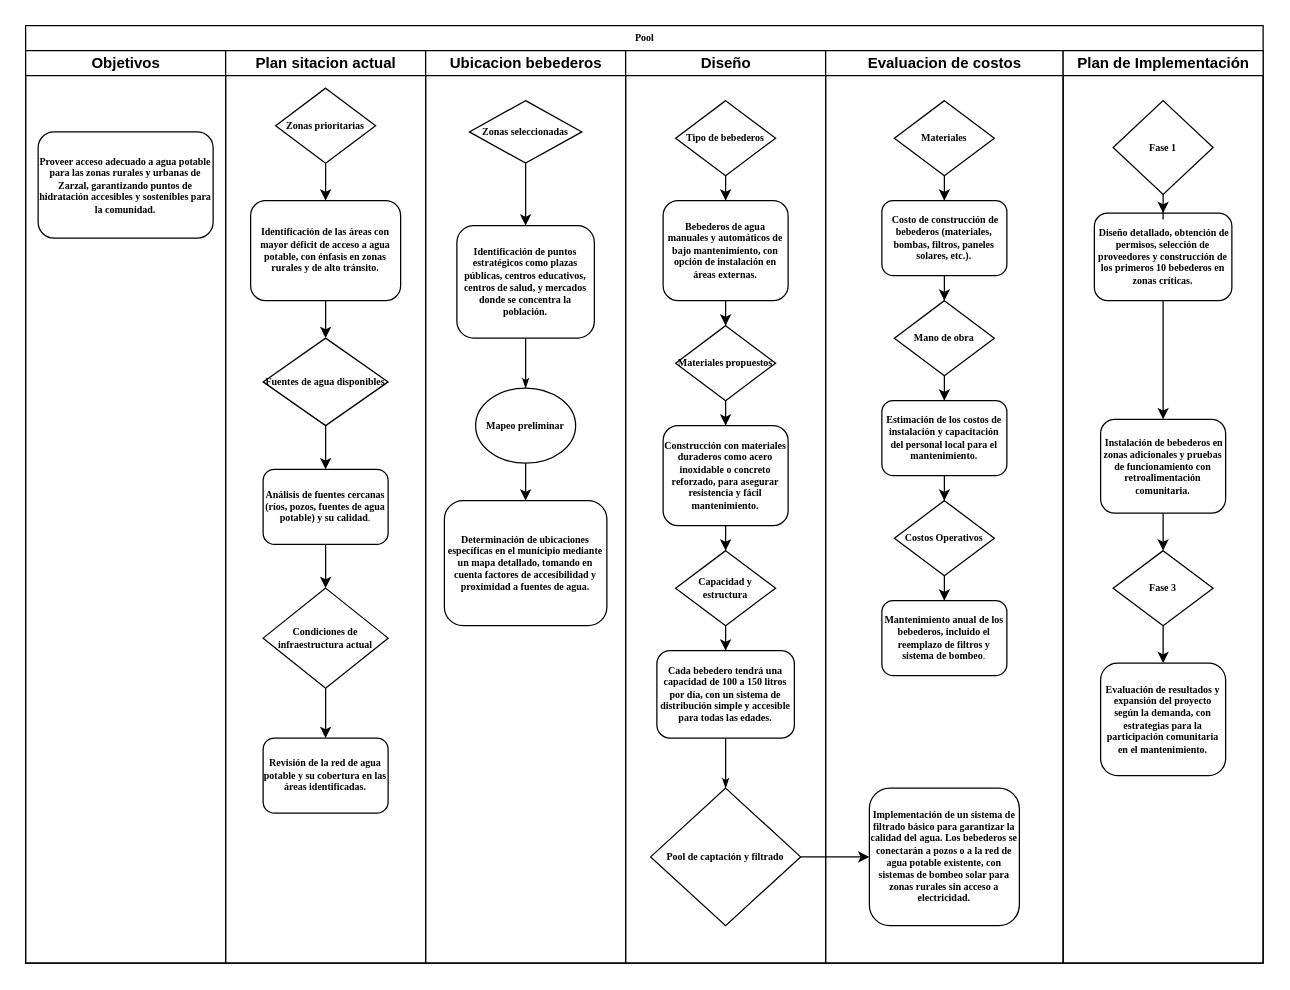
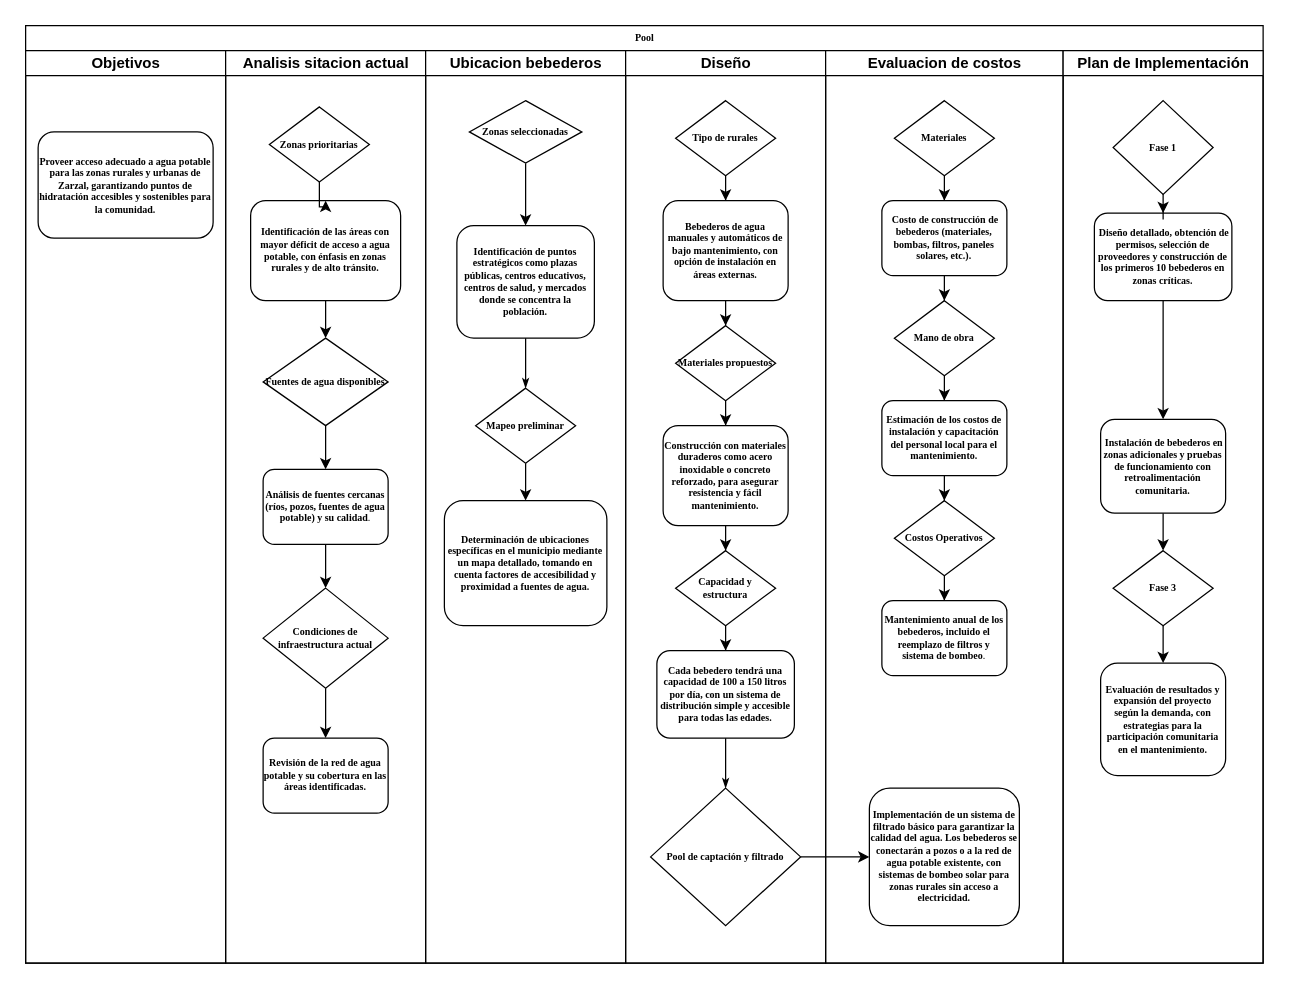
(326, 63) -> (326, 63)
(326, 126) -> (319, 144)
(726, 138) -> (726, 138)
(526, 426) -> (526, 426)
